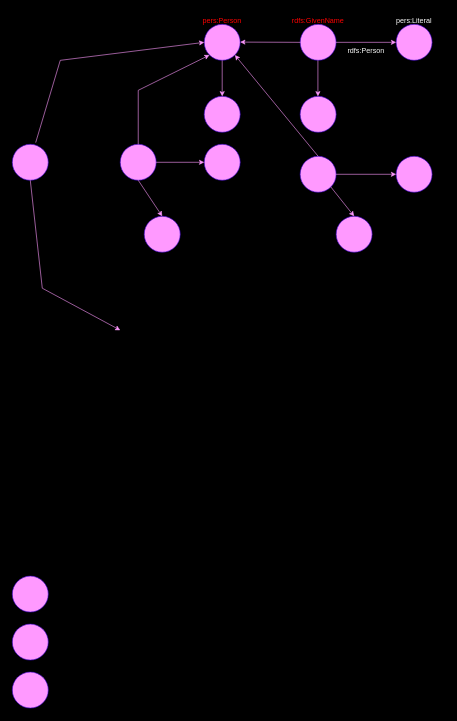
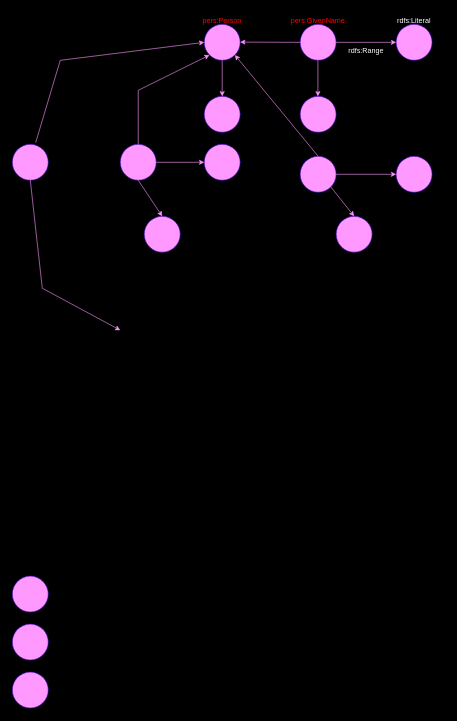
(318, 21) -> (318, 21)
(414, 21) -> (414, 21)
(366, 51) -> (366, 51)
